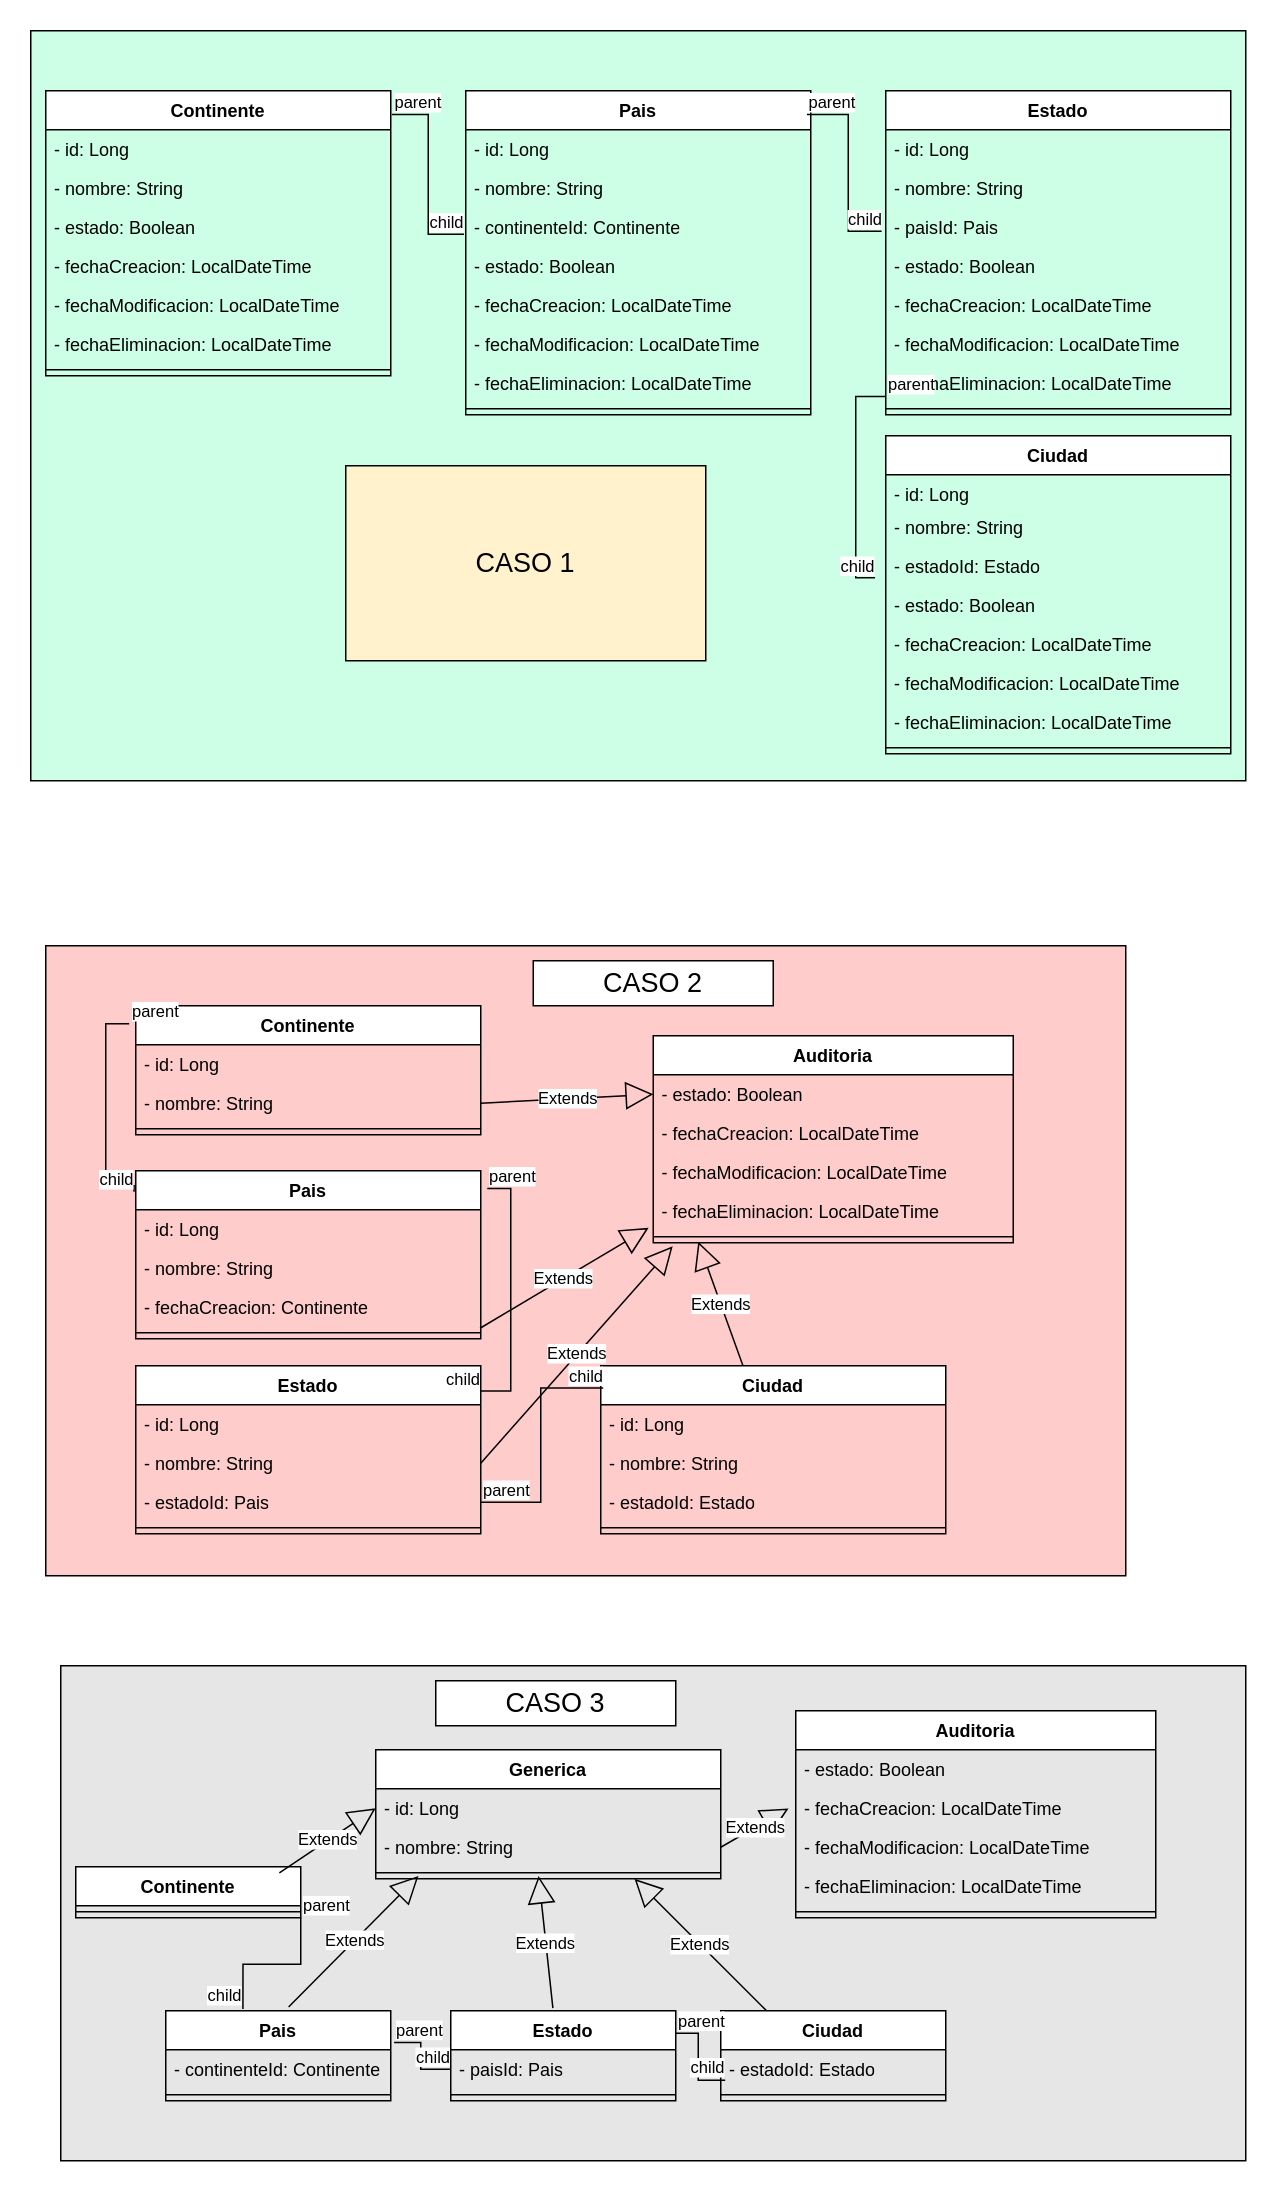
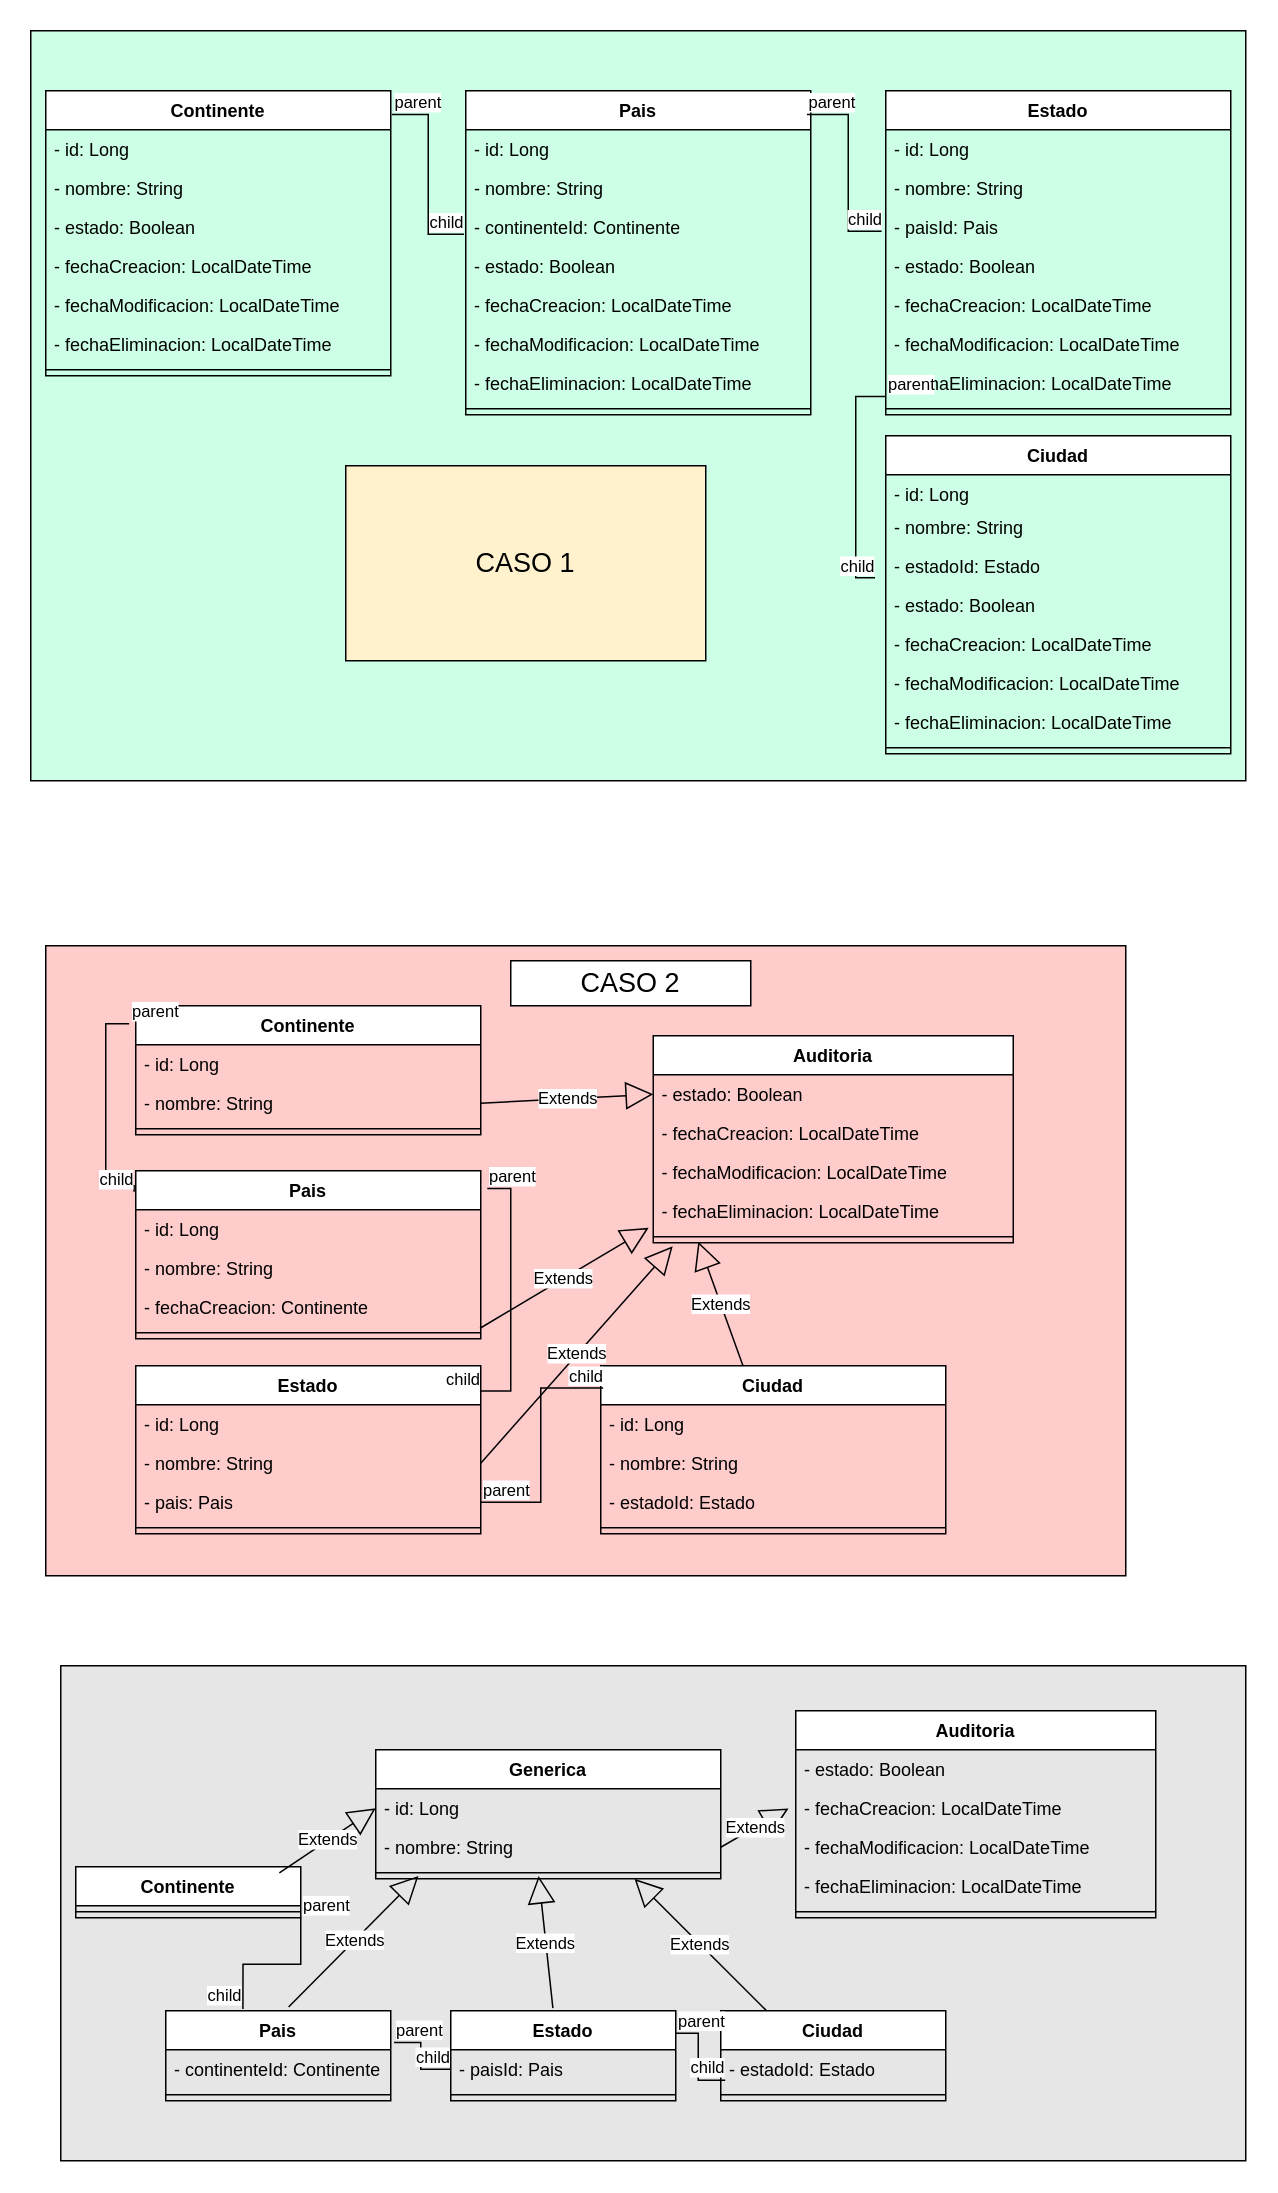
(653, 983) -> (631, 983)
(216, 1504) -> (194, 1504)
(556, 1703) -> none
